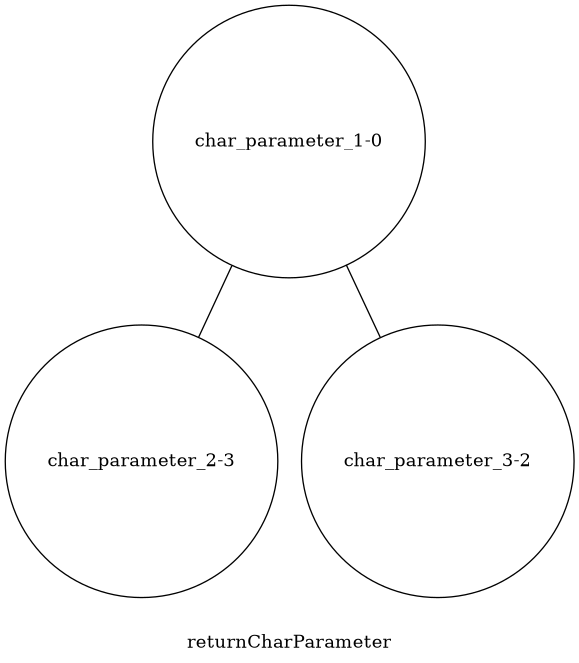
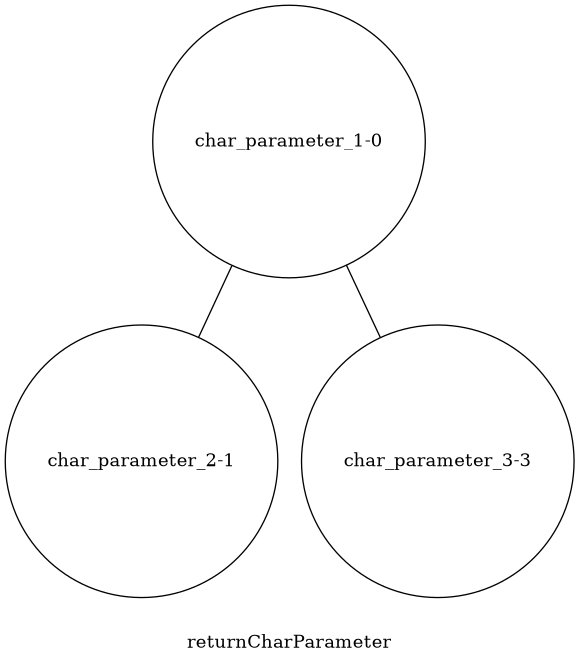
(142, 461) -> (142, 461)
(438, 461) -> (438, 461)
